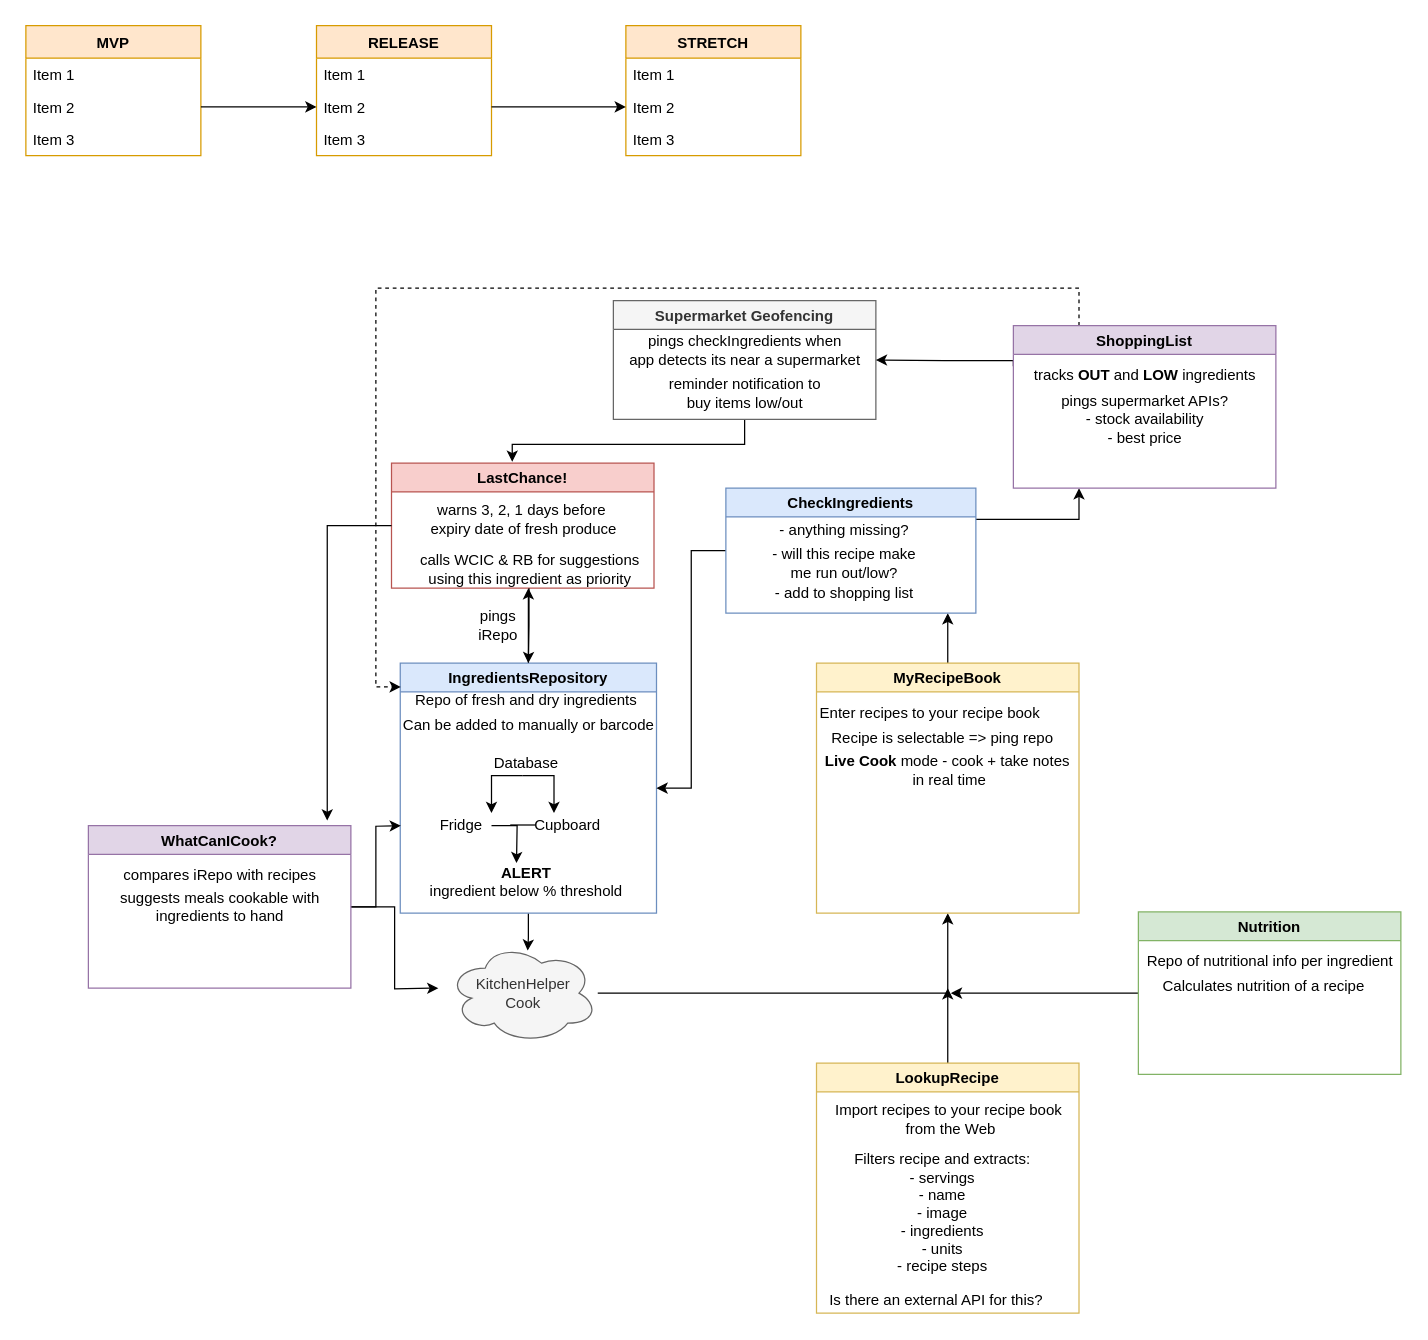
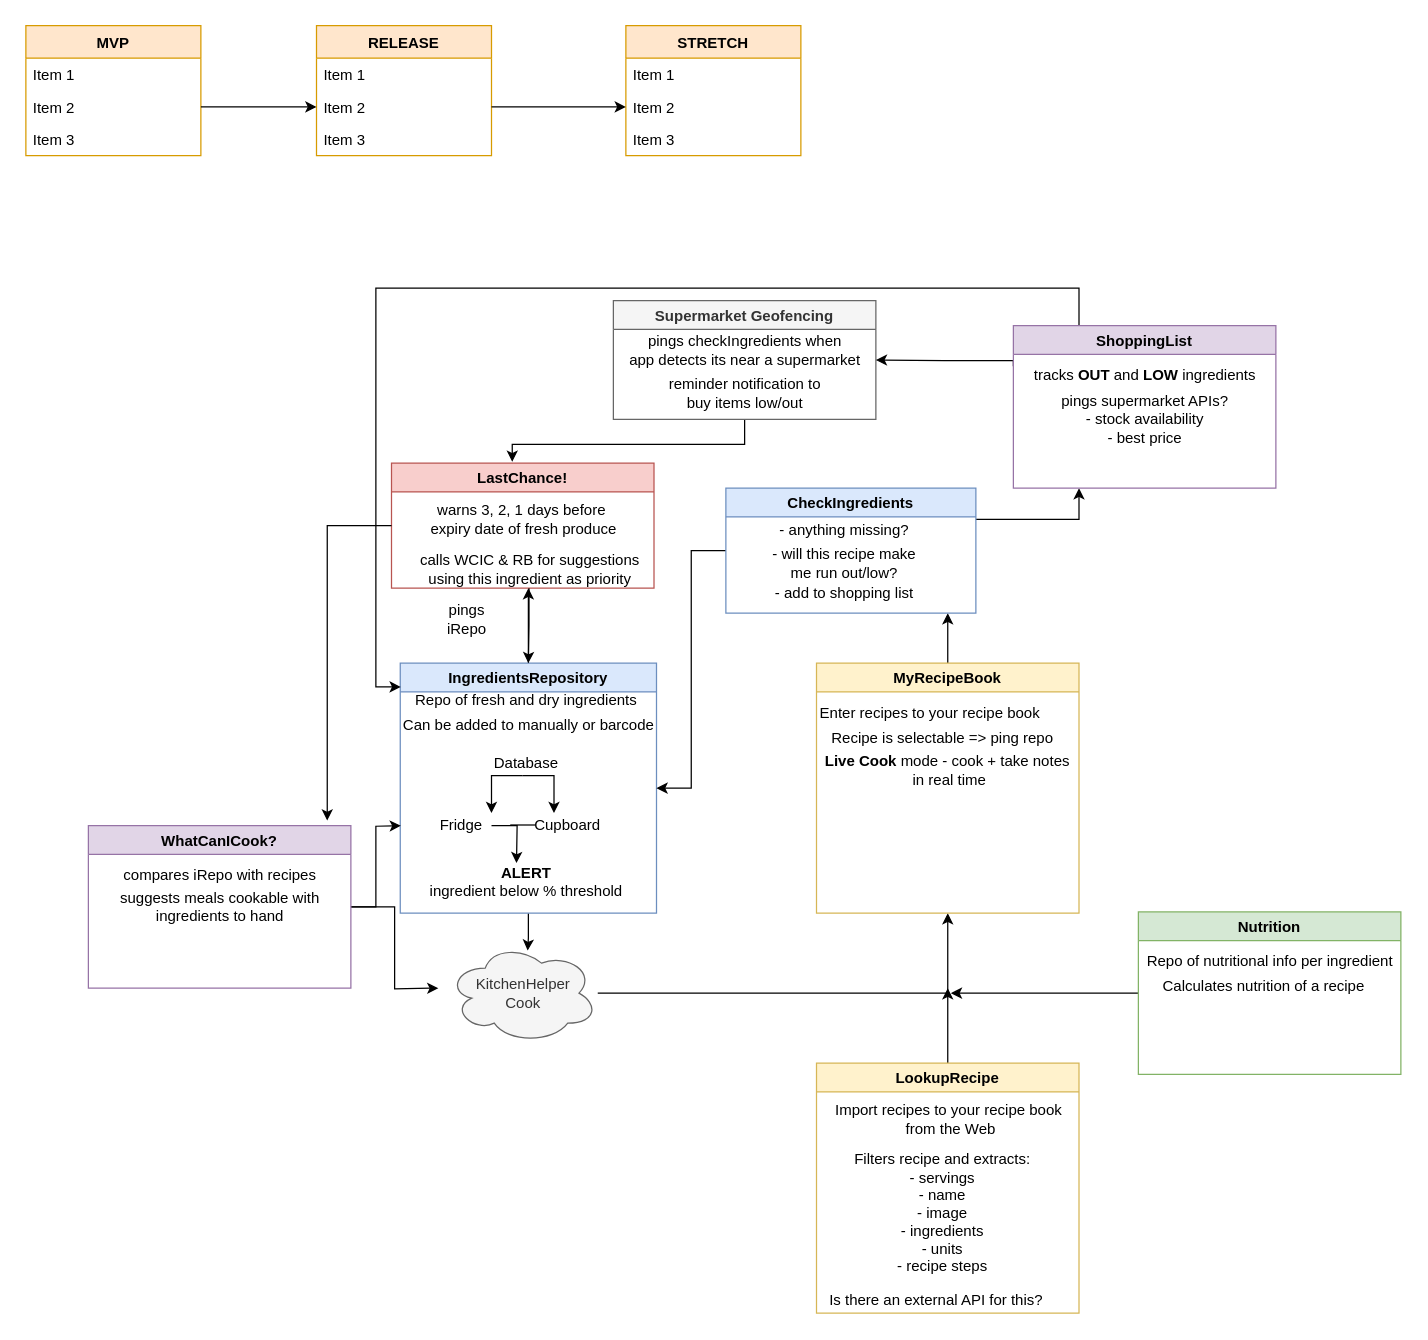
(538, 288) -> (538, 288)
(498, 626) -> (466, 619)
